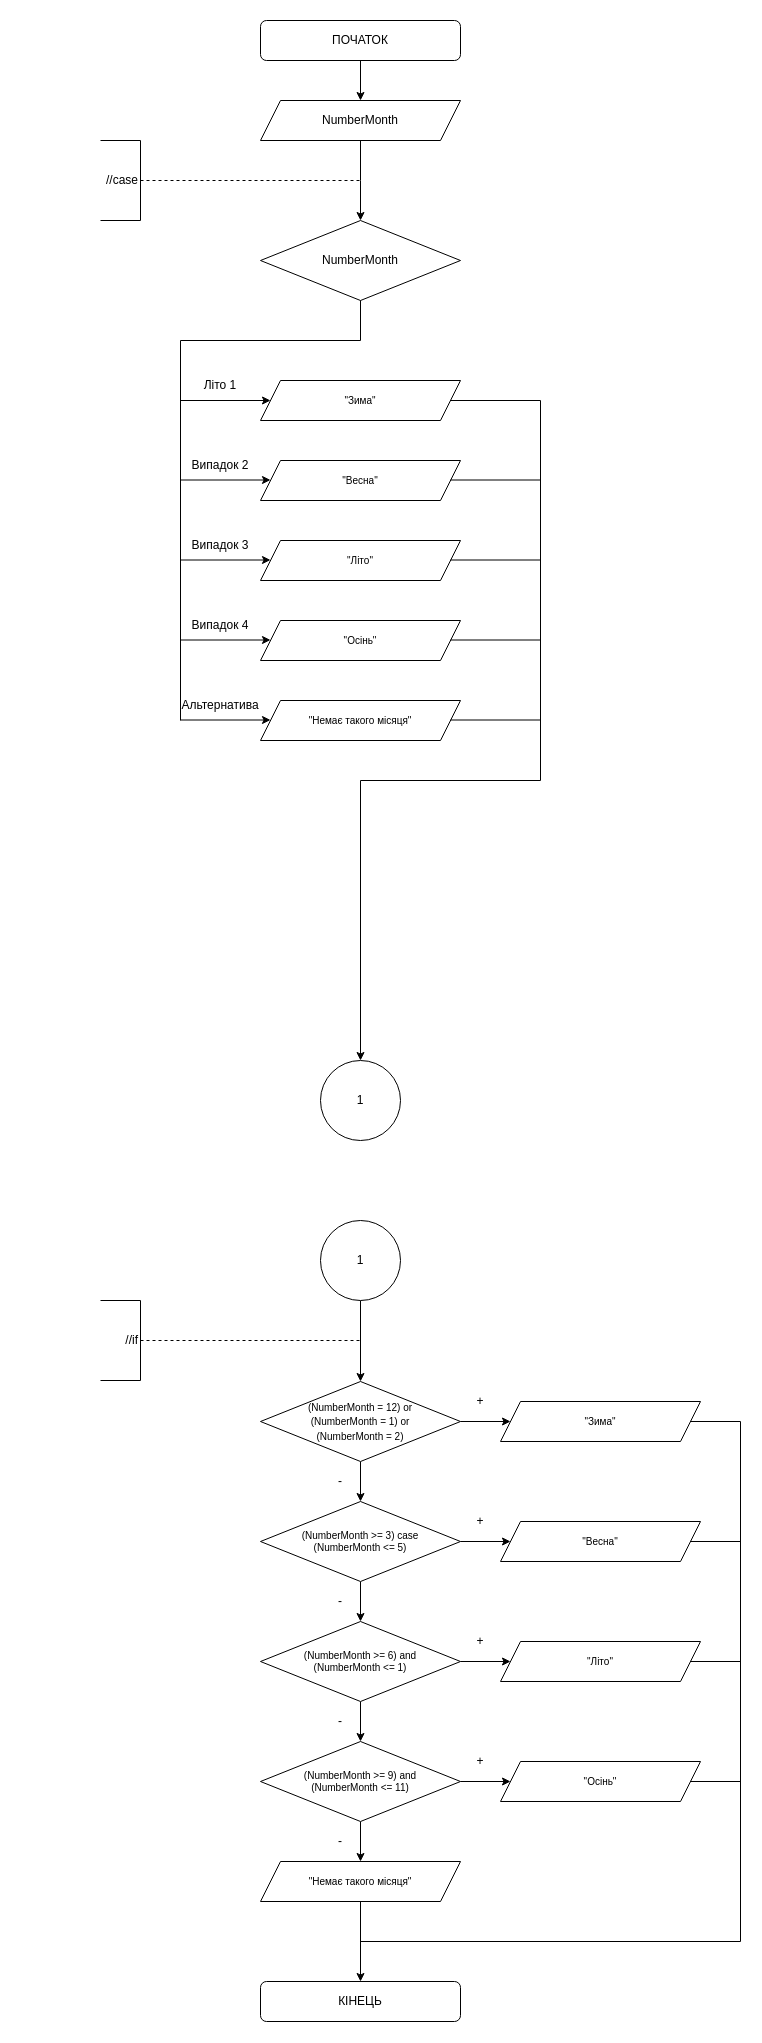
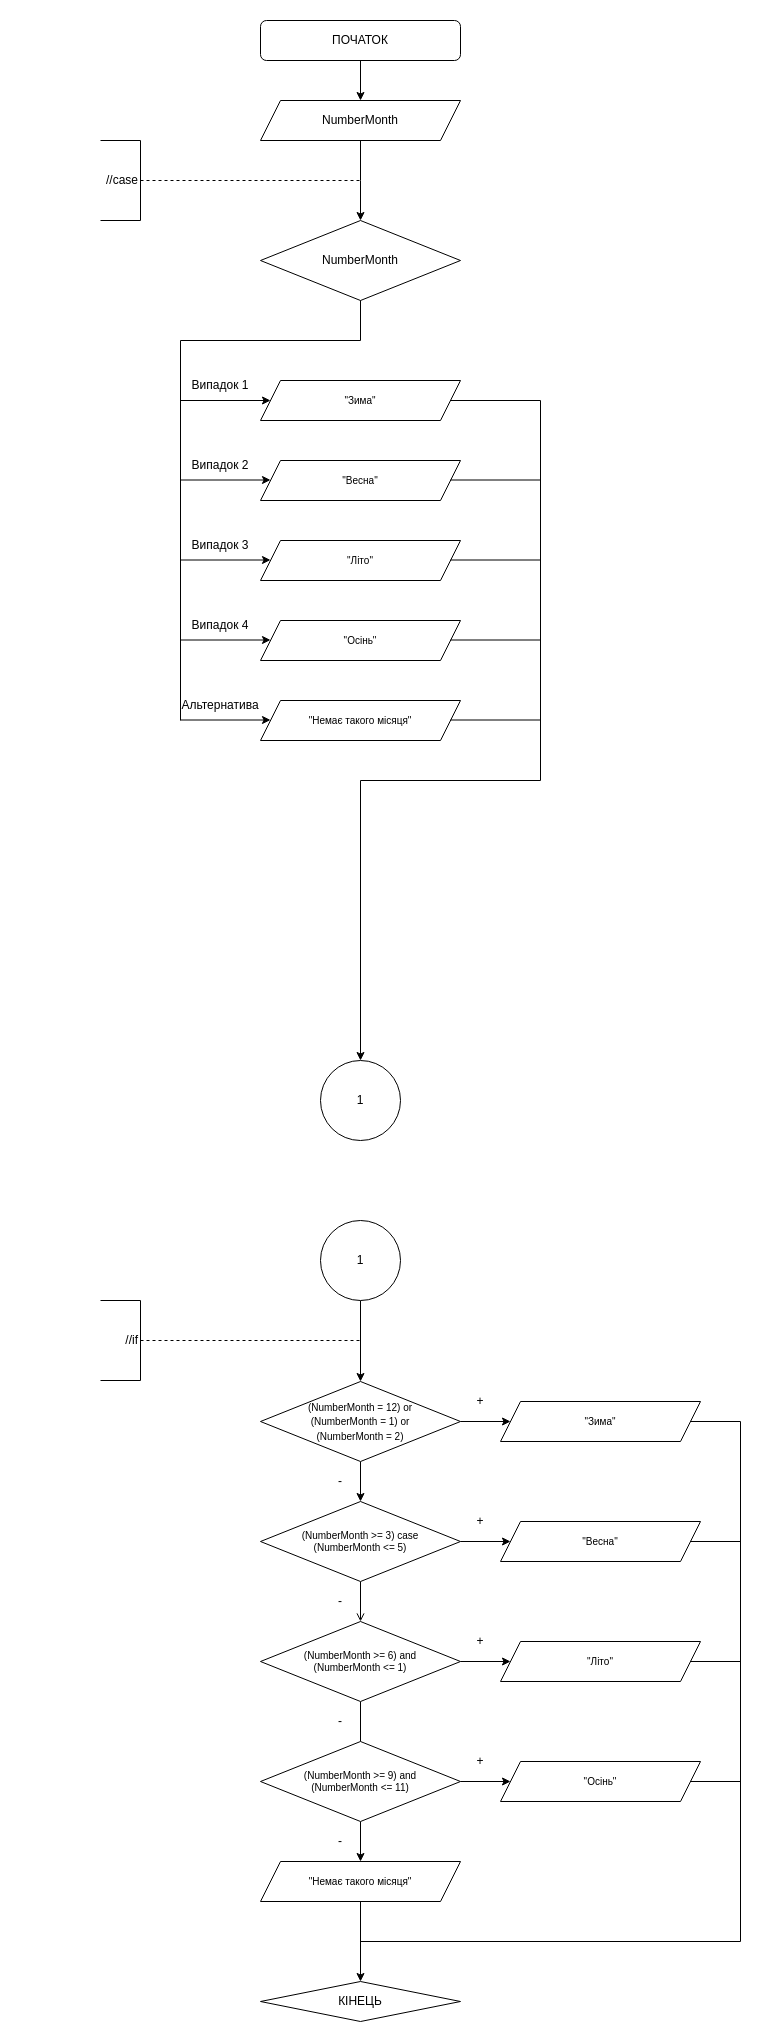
(221, 386) -> (221, 386)
(361, 1613) -> (361, 1615)
(361, 1733) -> (361, 1736)
(361, 2002) -> (361, 2002)
